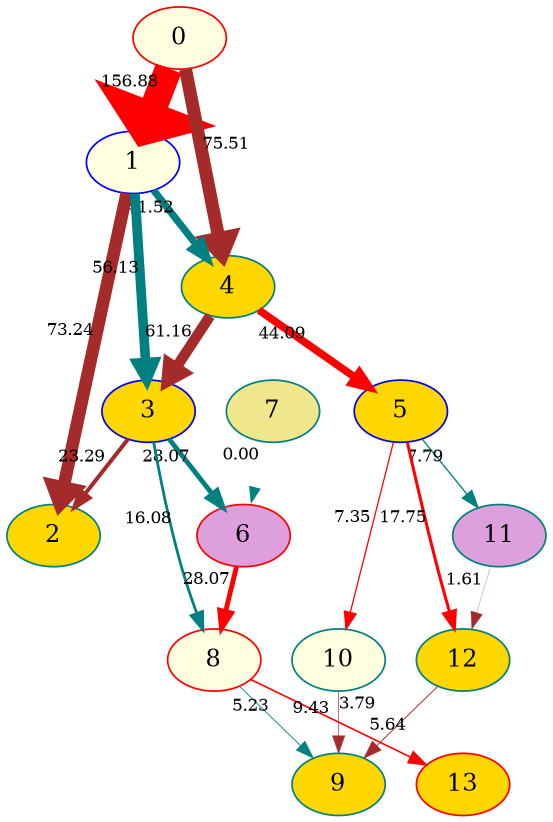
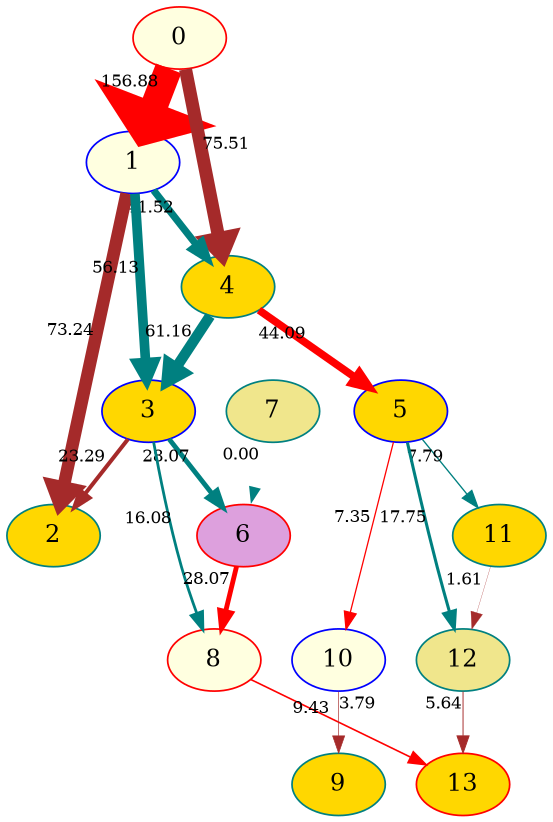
(193, 342) -> (193, 342)
(427, 528) -> (427, 528)
(499, 536) -> (499, 536)
(339, 660) -> (339, 660)
(463, 660) -> (463, 660)
(270, 716) -> none
(407, 716) -> (463, 714)
